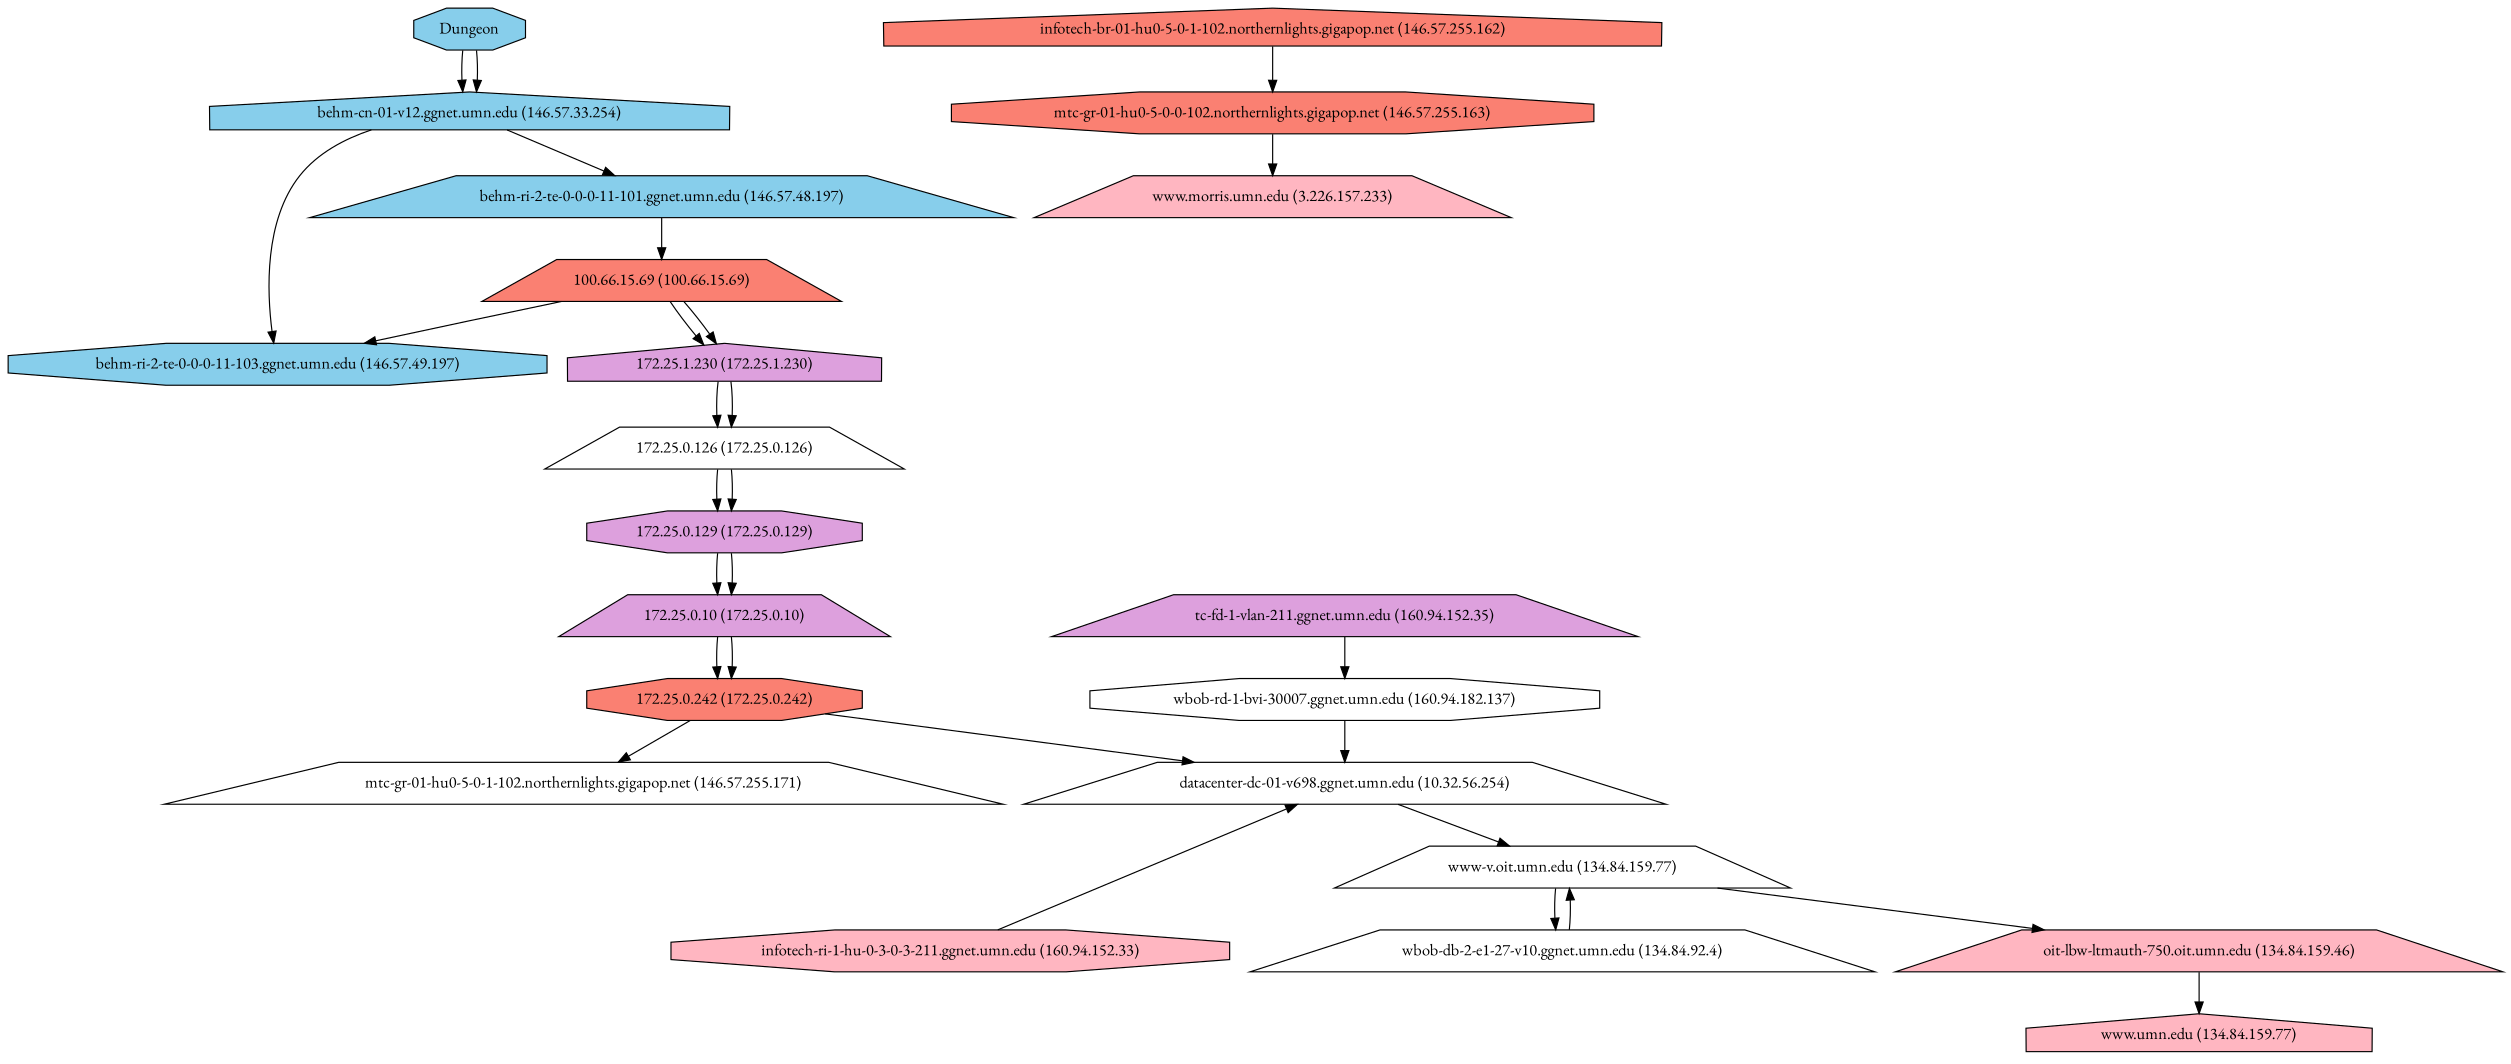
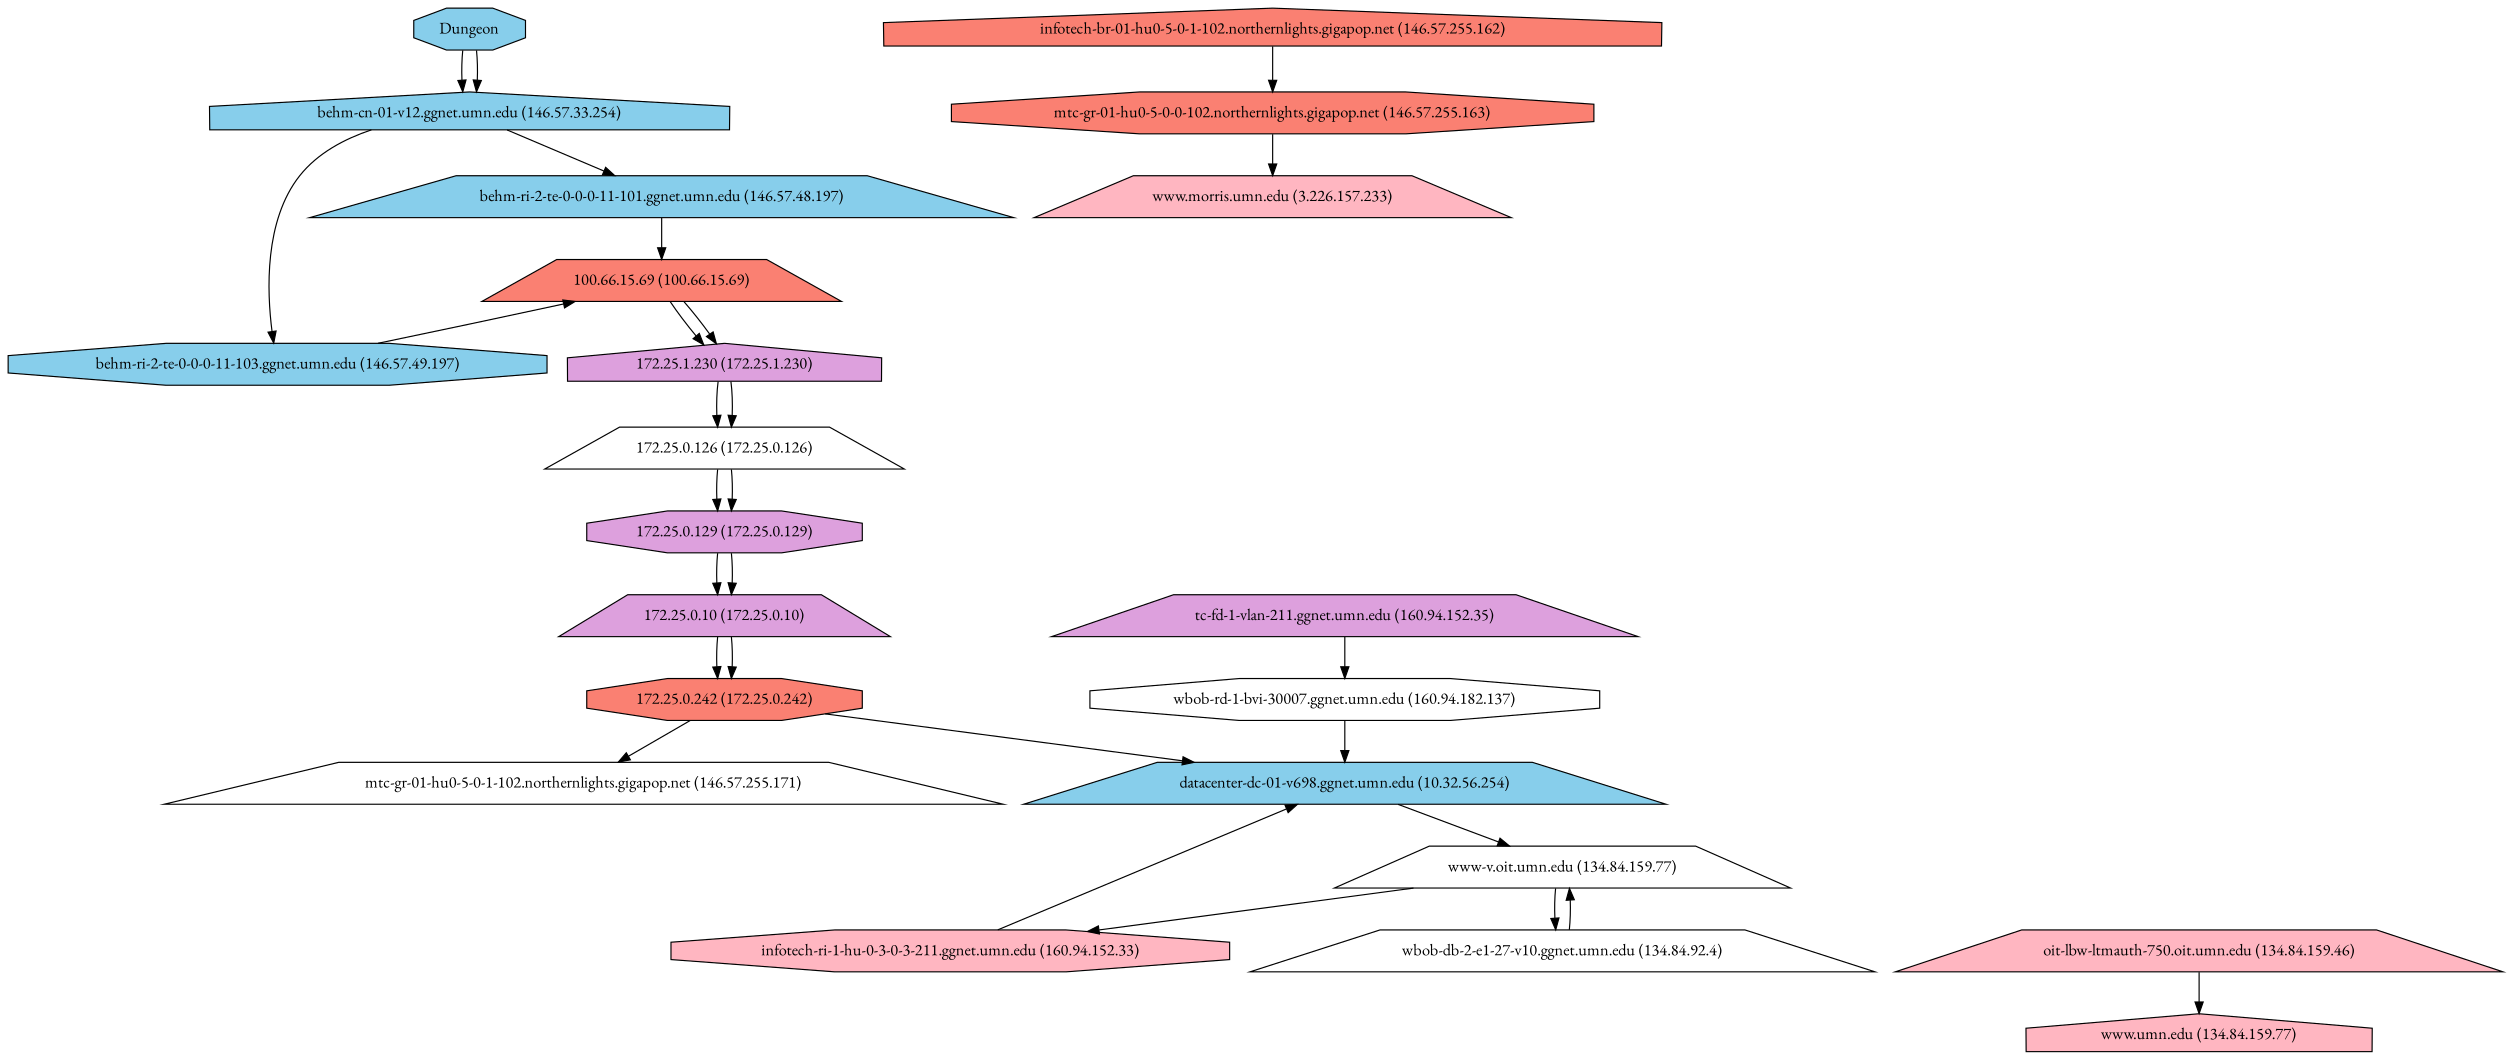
(469, 321) -> (471, 324)
(1345, 783) -> (1345, 783)
(1875, 908) -> (1256, 909)
